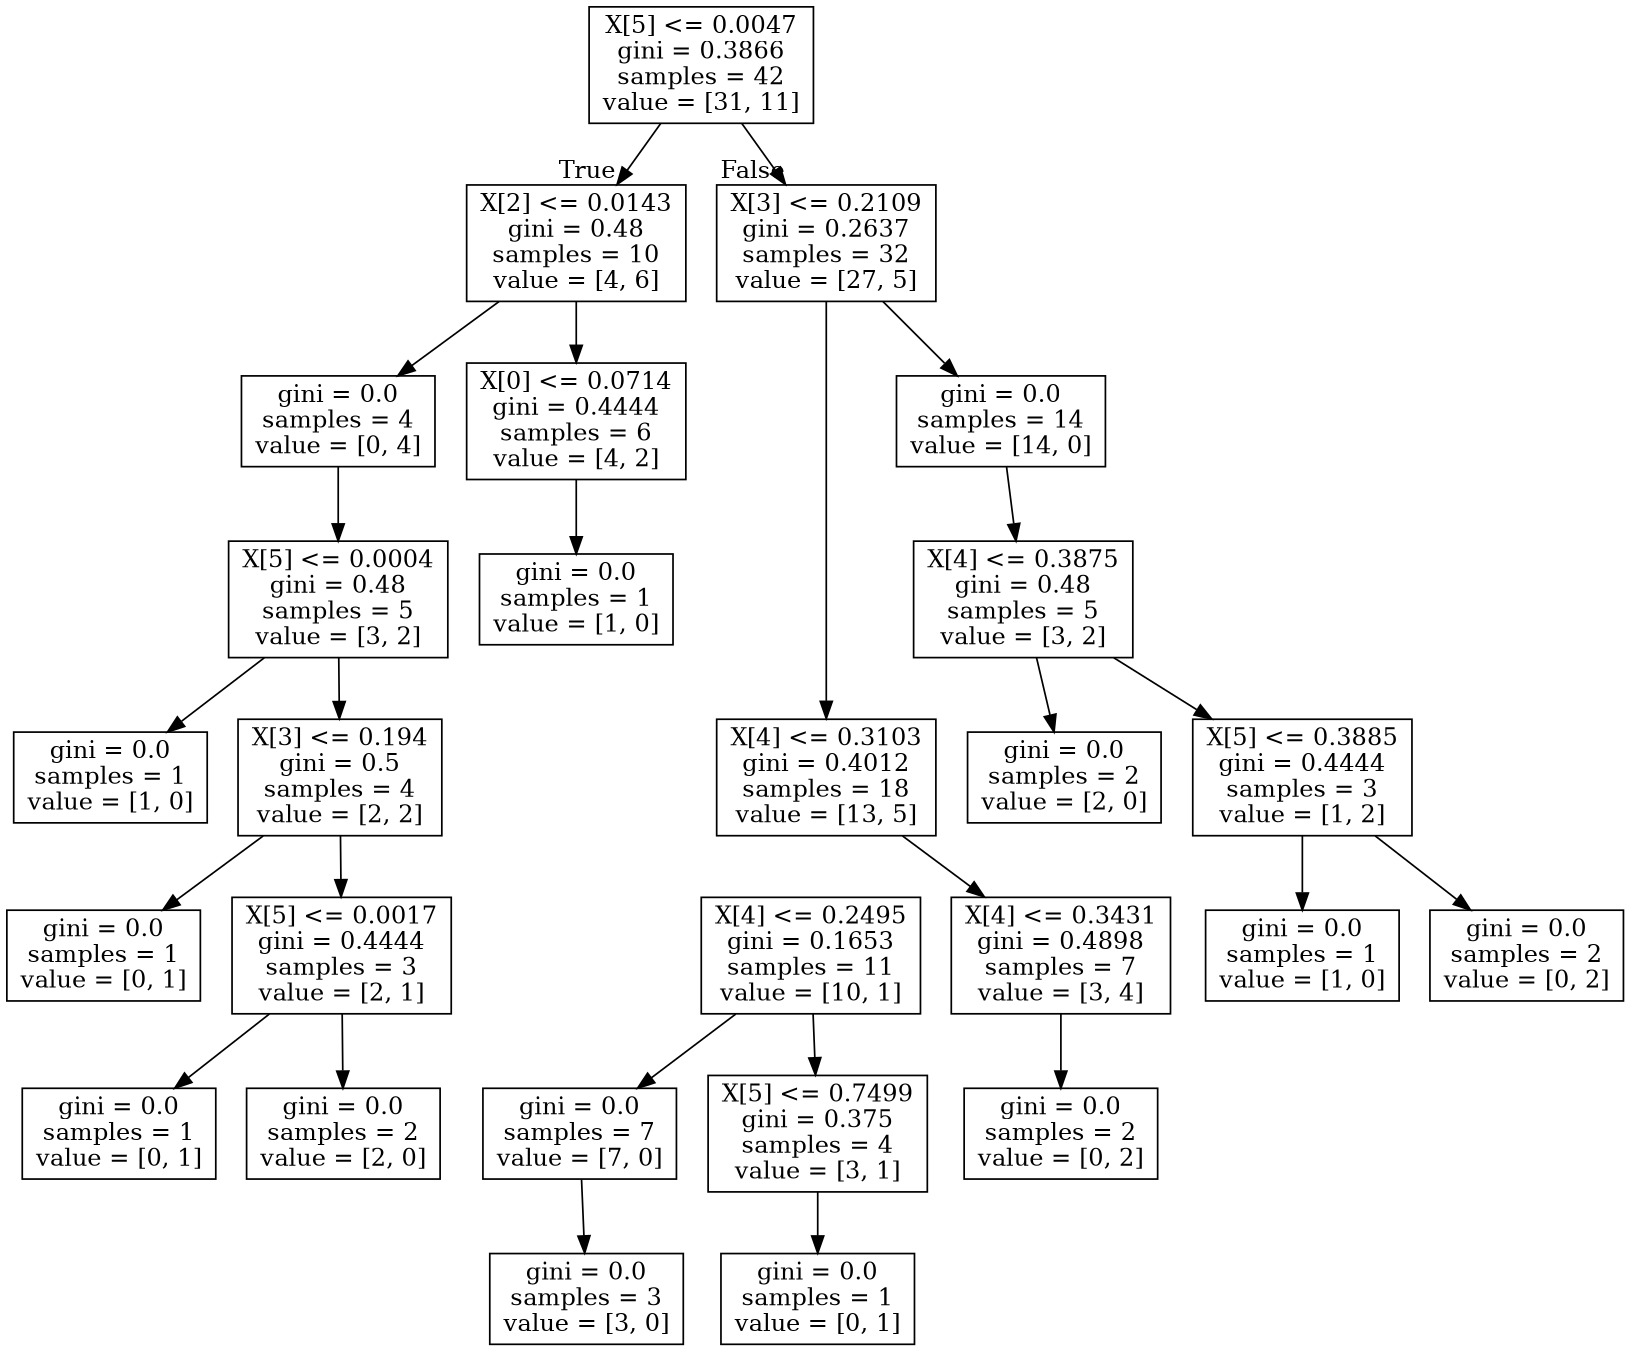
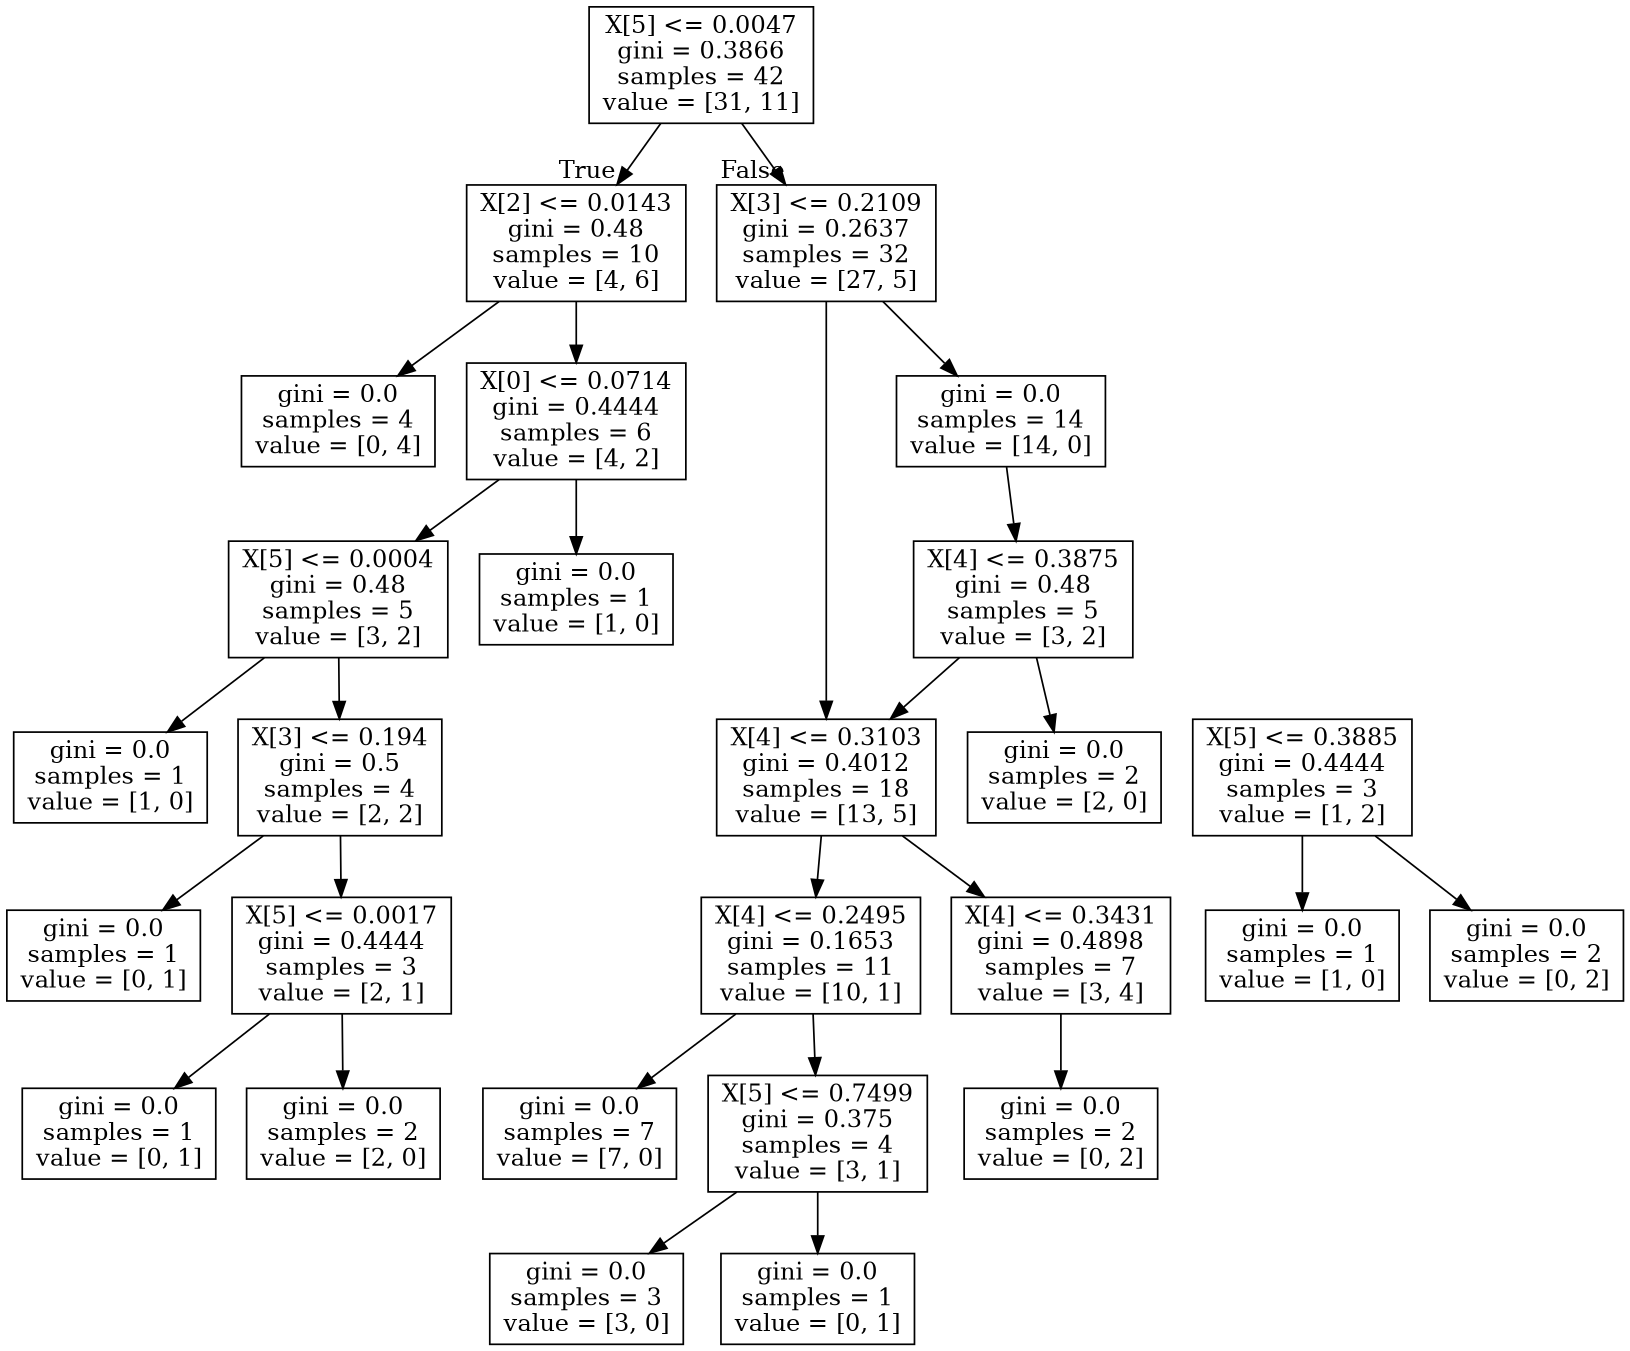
(338, 495) -> (464, 505)
(1155, 684) -> (932, 682)
none -> (819, 858)
(583, 1208) -> (700, 1218)
